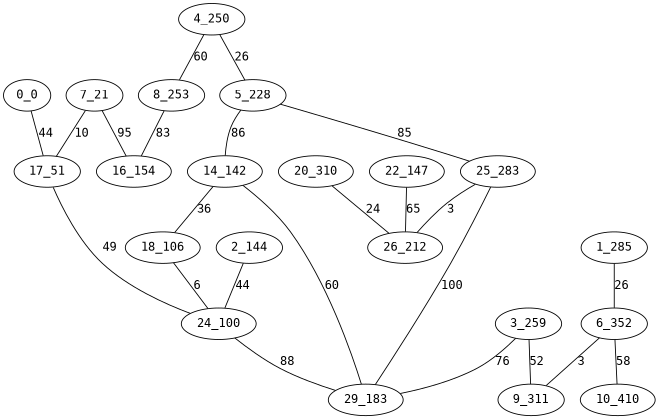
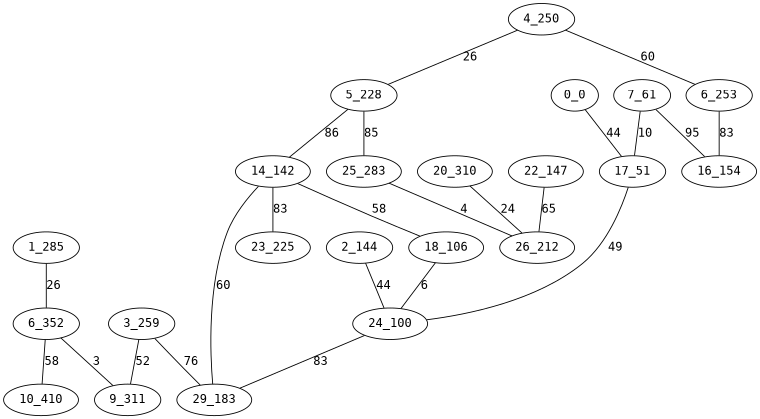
(94, 95) -> (642, 95)
(172, 95) -> (719, 95)
(204, 210) -> (379, 210)
(451, 210) -> (464, 210)
none -> (273, 248)
(436, 288) -> none
(287, 362) -> (321, 362)
